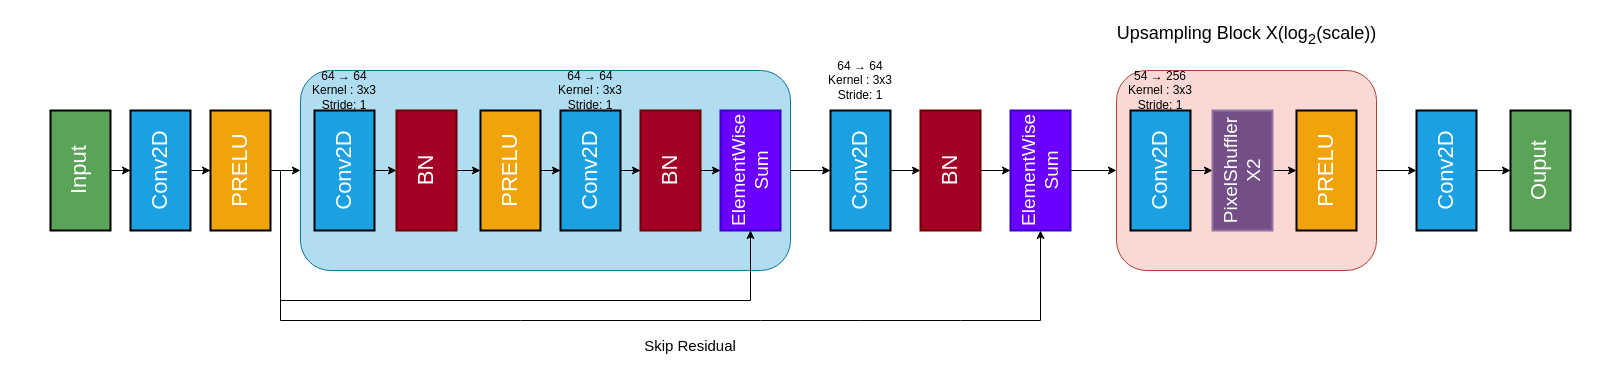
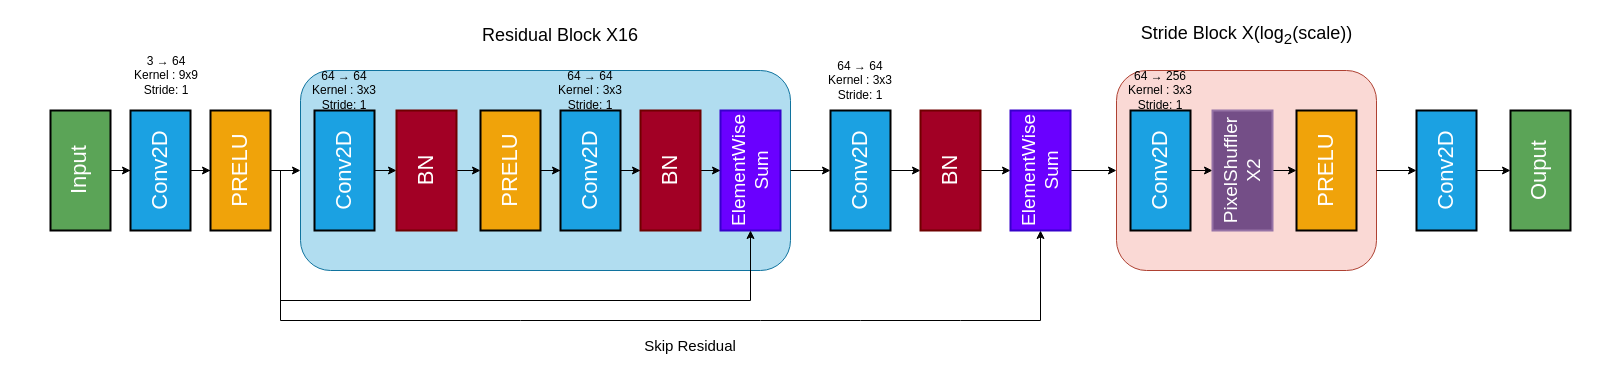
none -> (561, 36)
(1247, 36) -> (1247, 36)
none -> (167, 76)
(1161, 91) -> (1161, 91)
